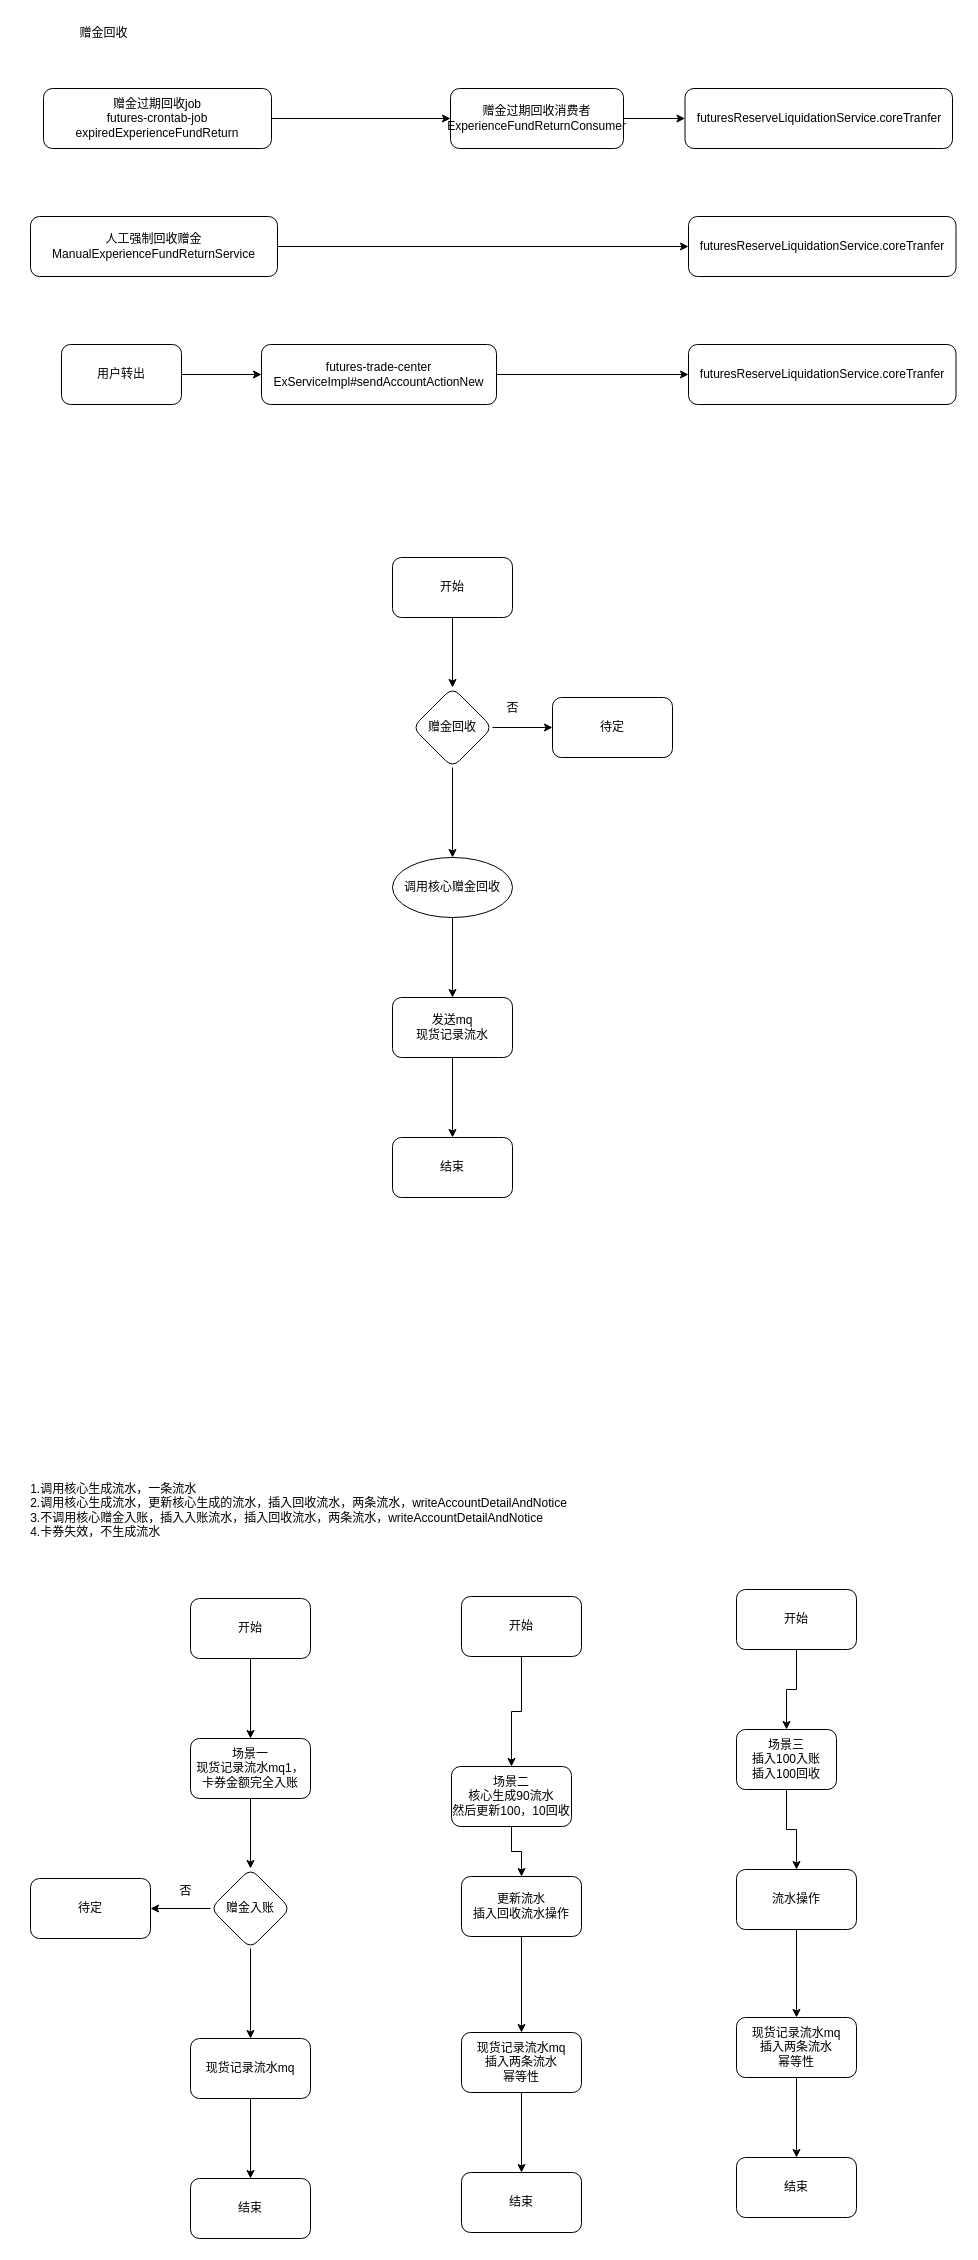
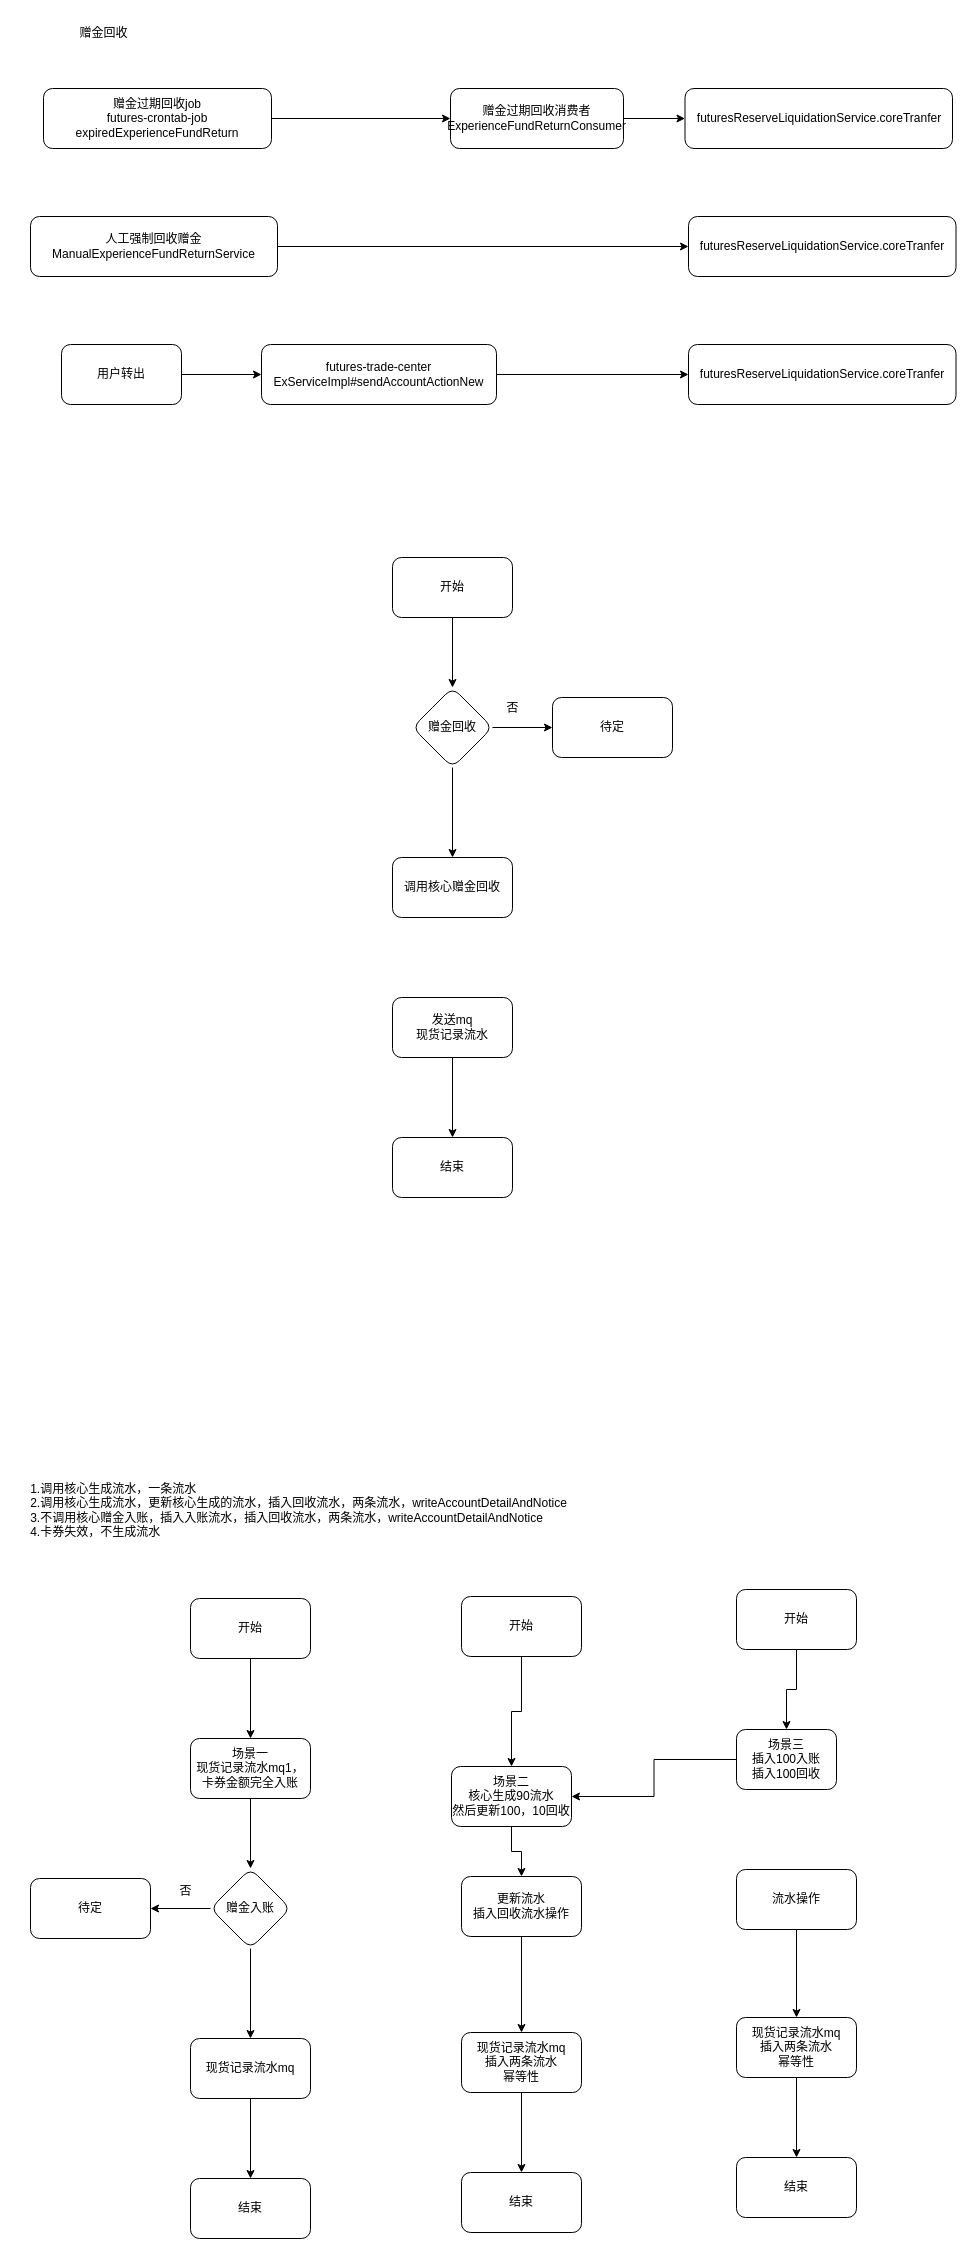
(453, 888) -> (453, 888)
(453, 954) -> none
(788, 1830) -> (654, 1775)
